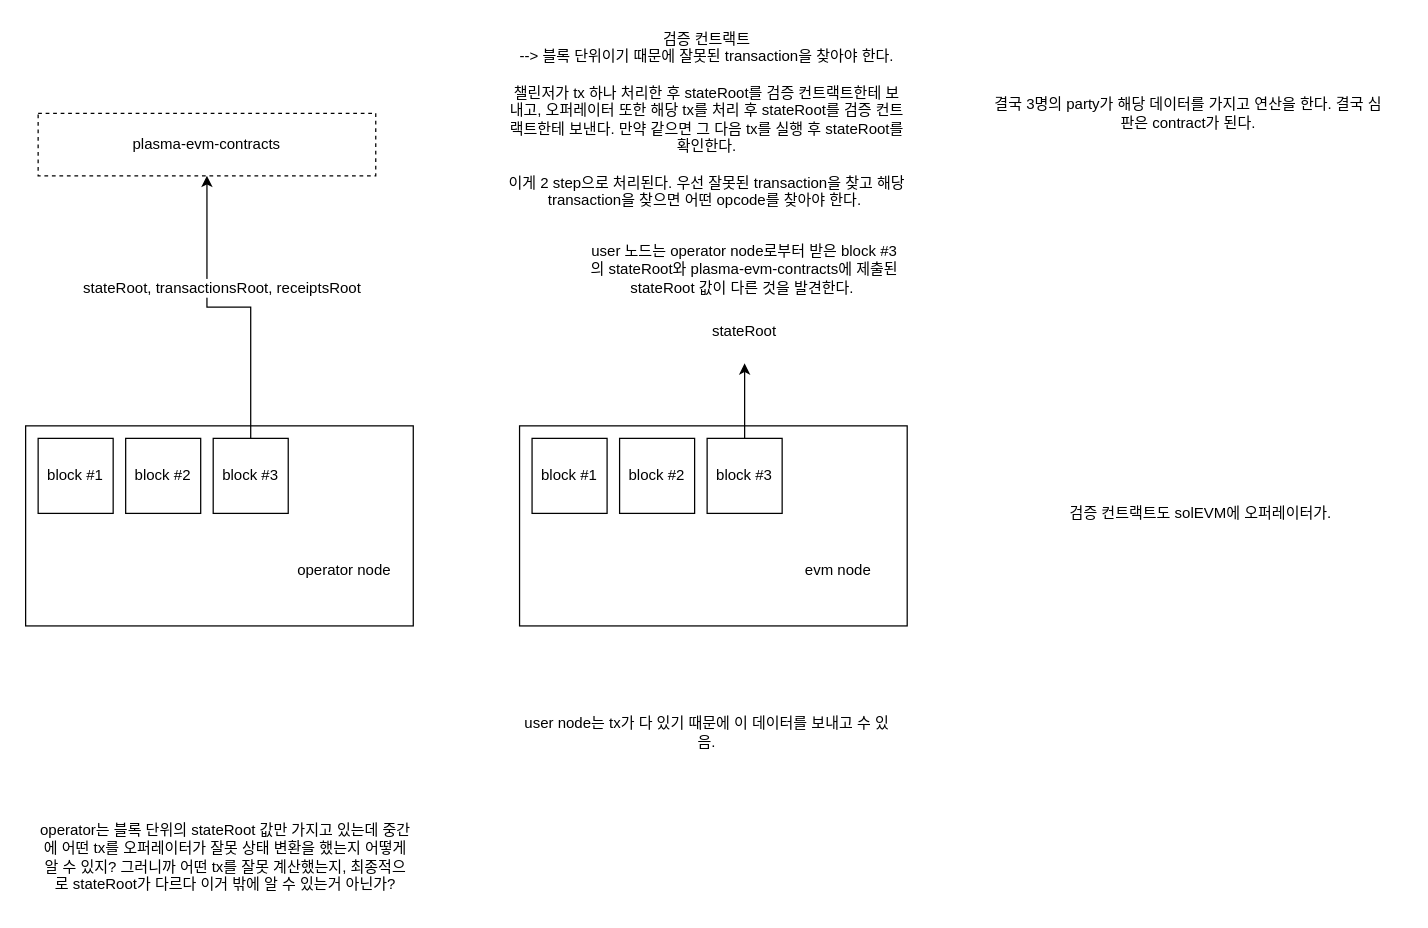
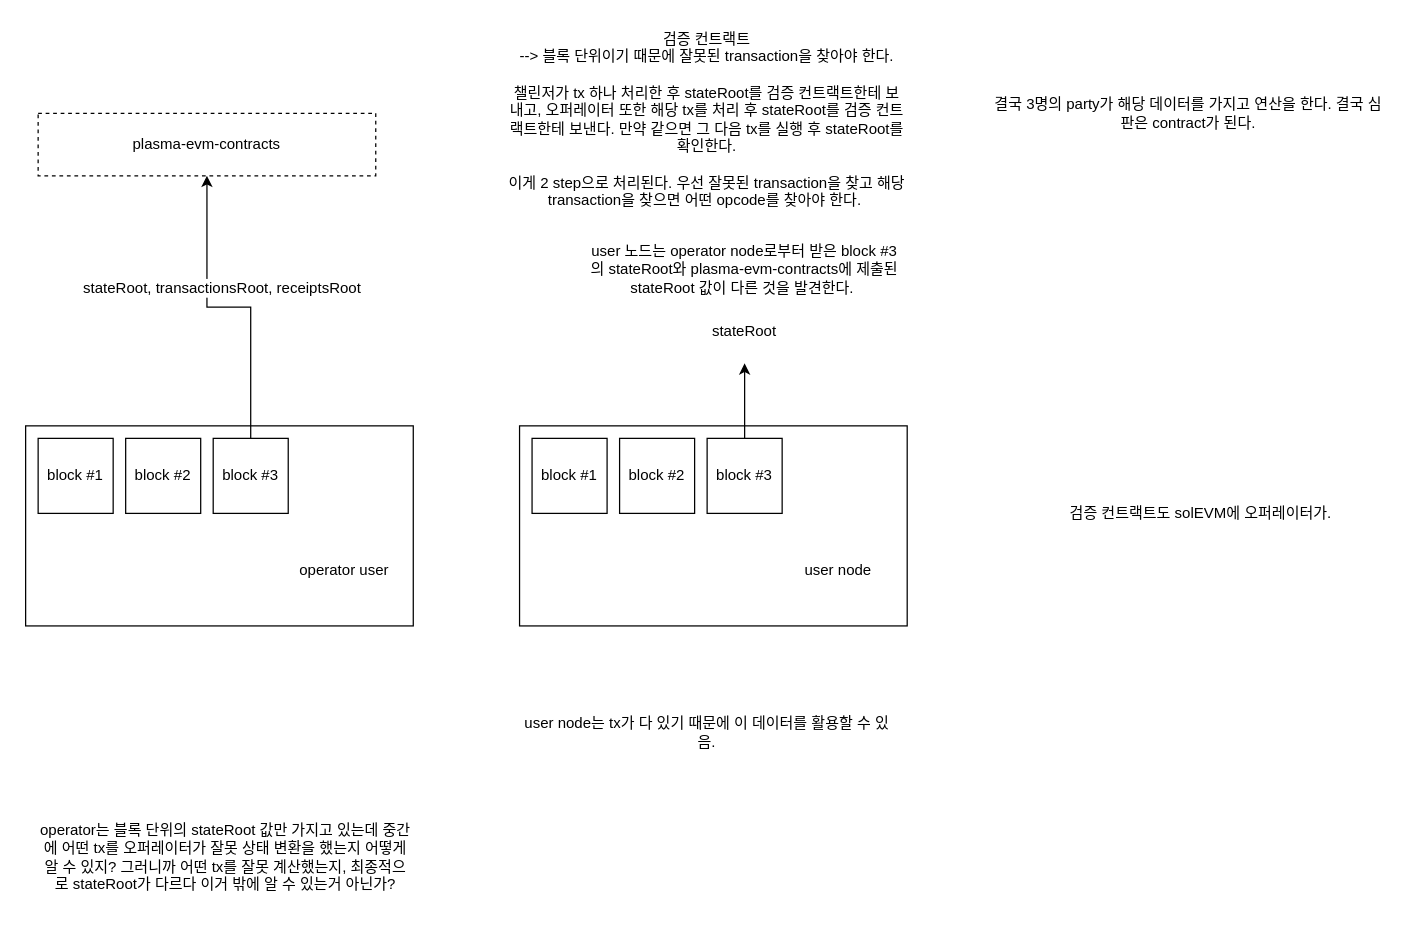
(219, 526) -> (219, 526)
(713, 526) -> (713, 526)
(707, 732) -> (707, 732)
